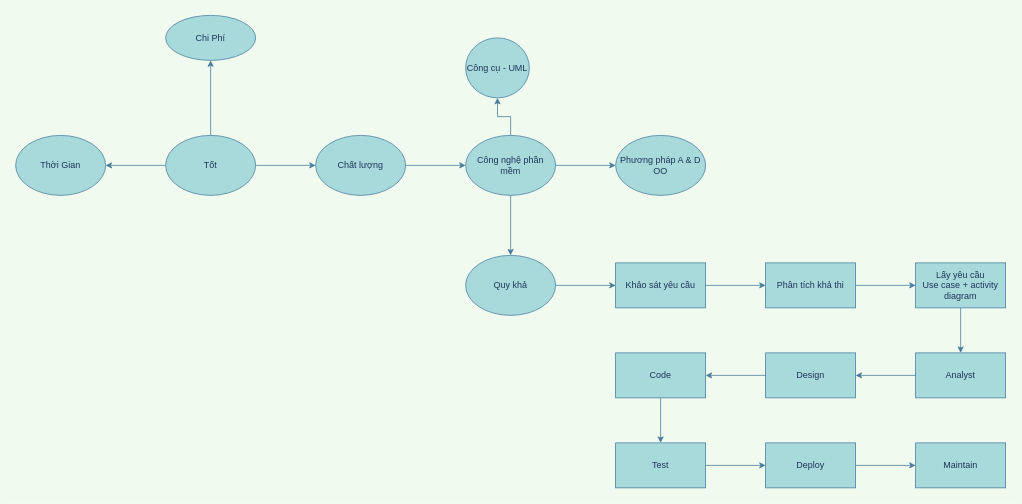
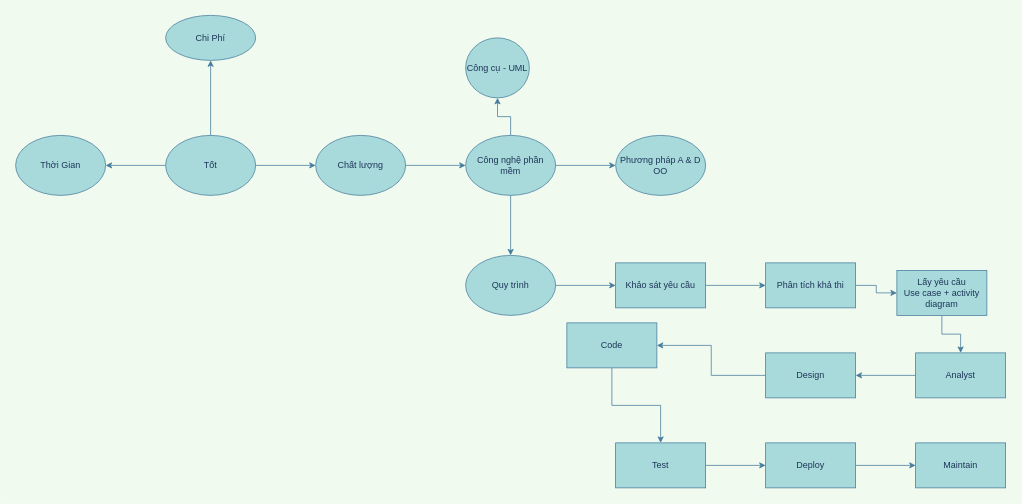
(510, 285) -> (510, 285)
(960, 285) -> (942, 293)
(660, 375) -> (612, 345)
